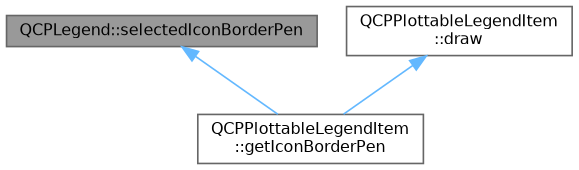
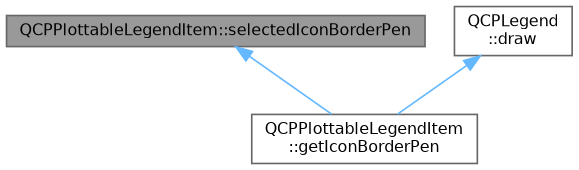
(162, 31) -> (216, 31)
(459, 31) -> (513, 31)
